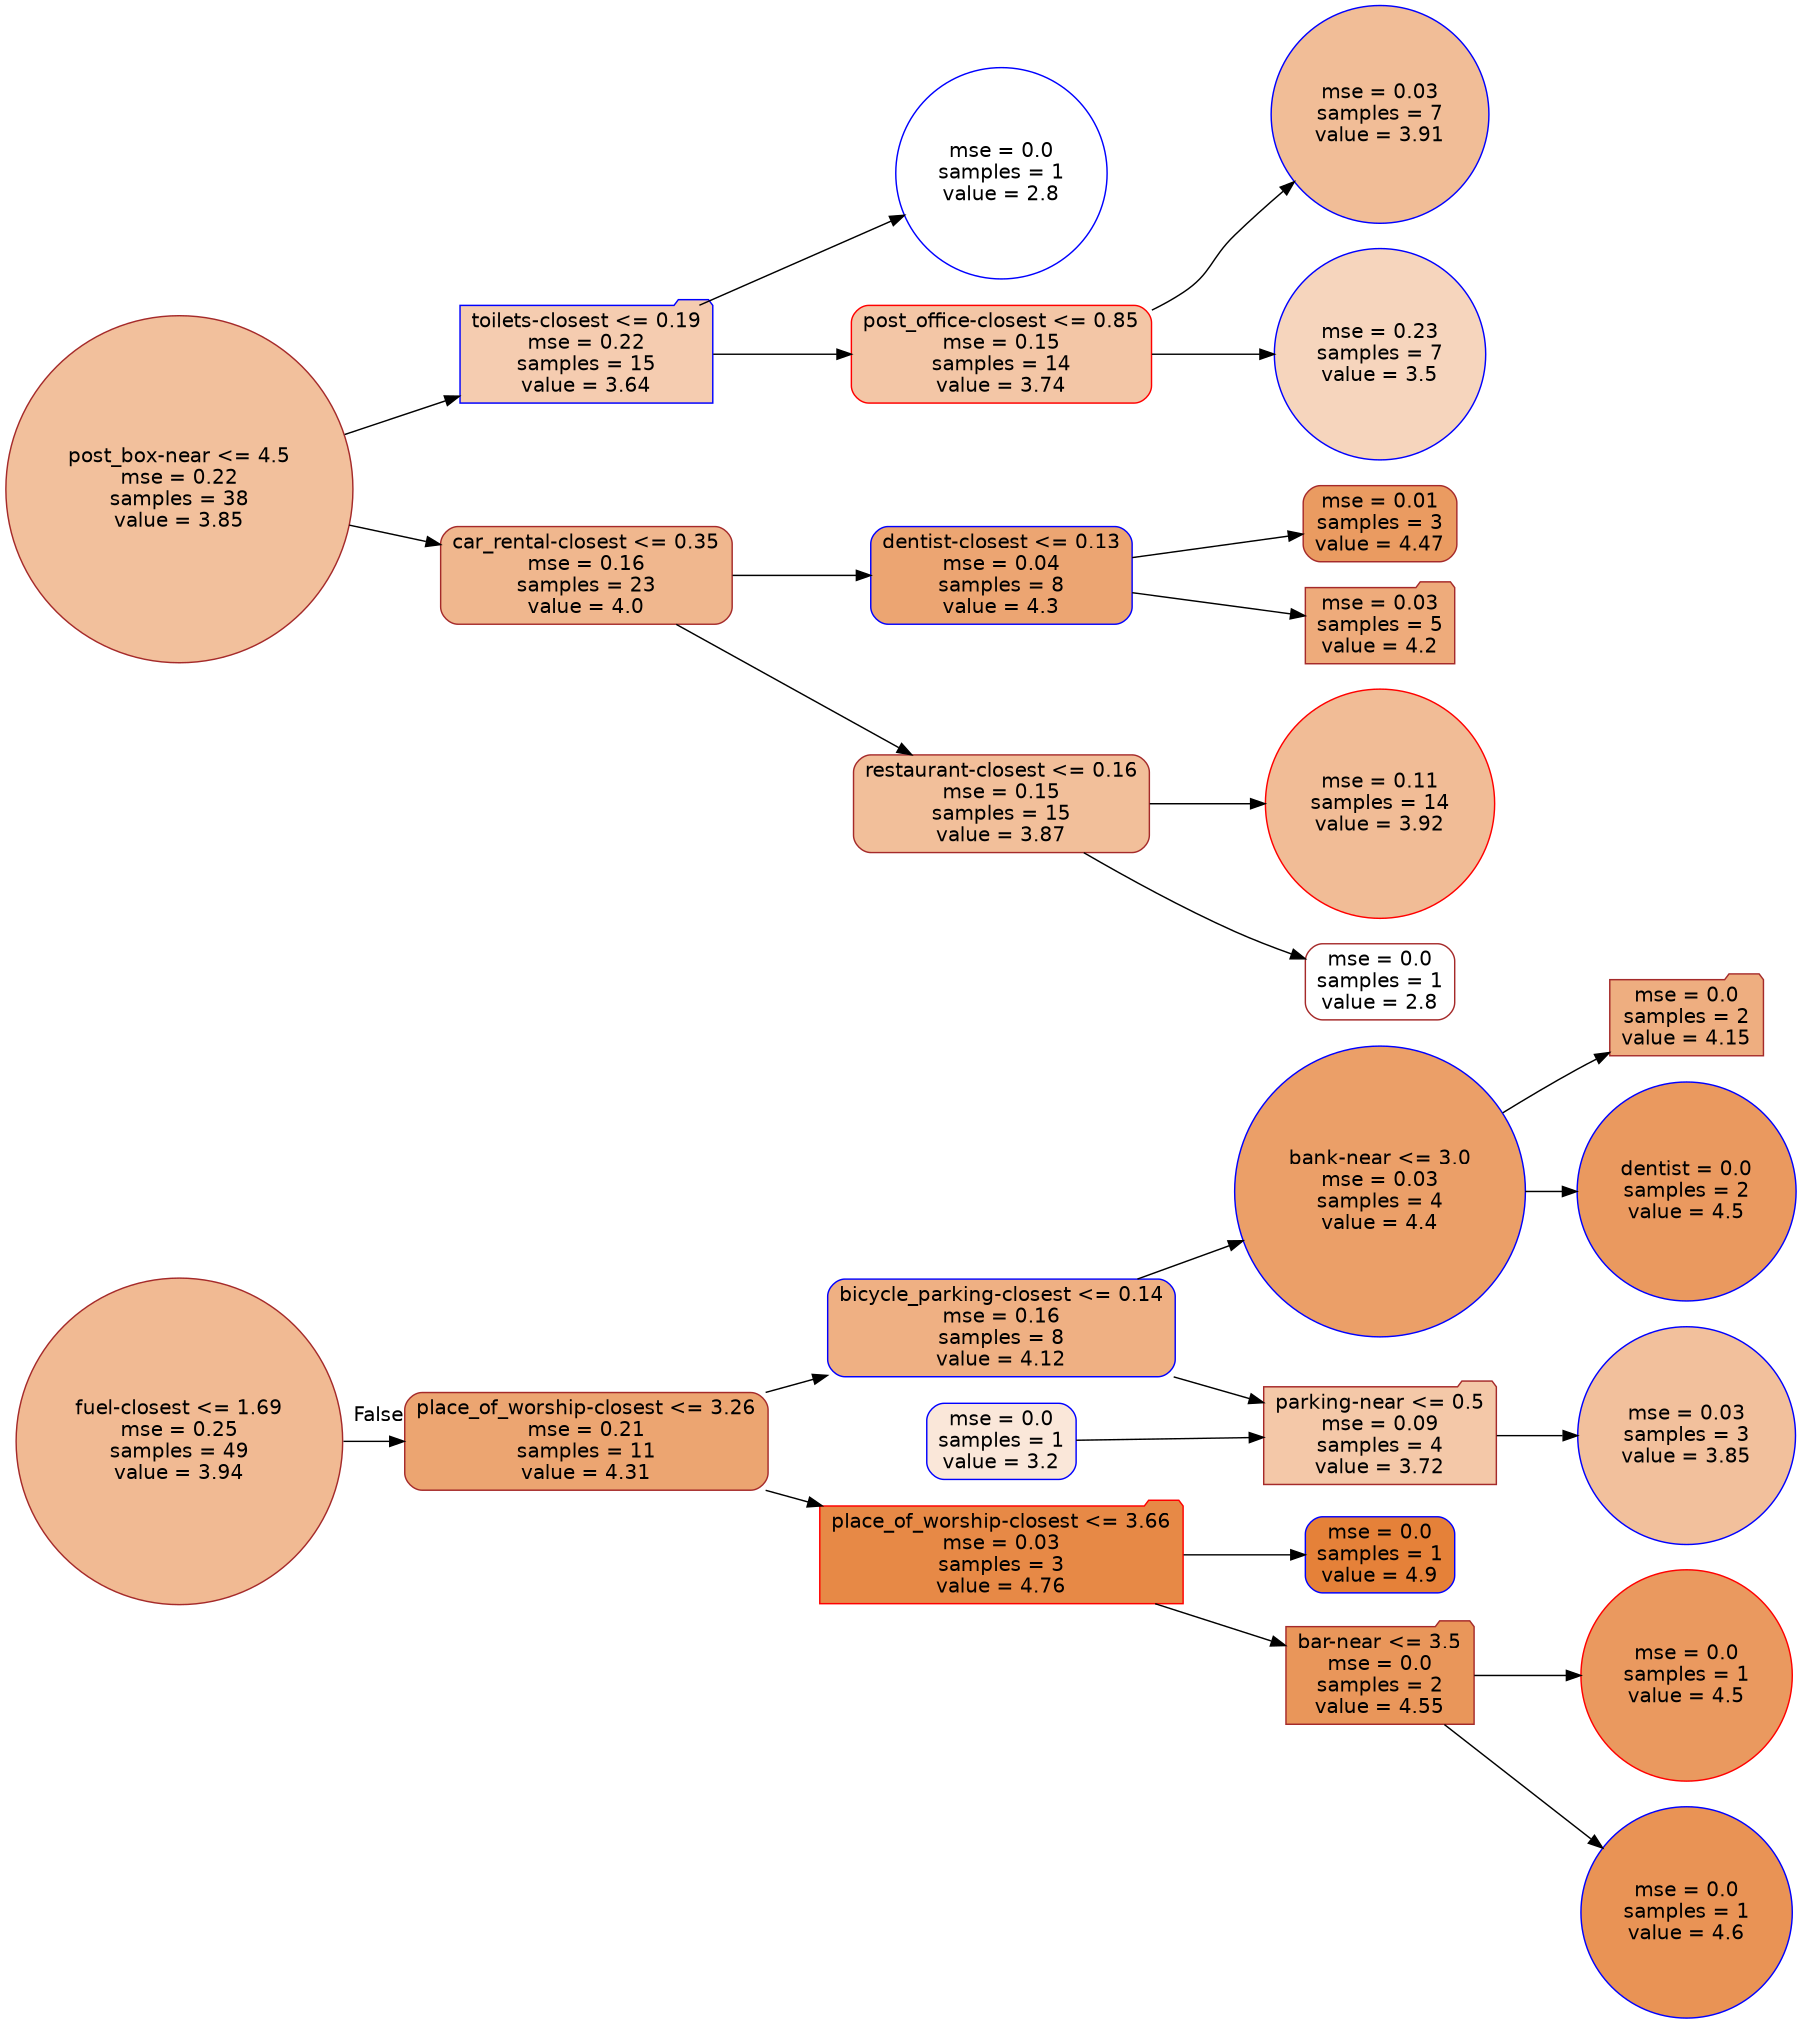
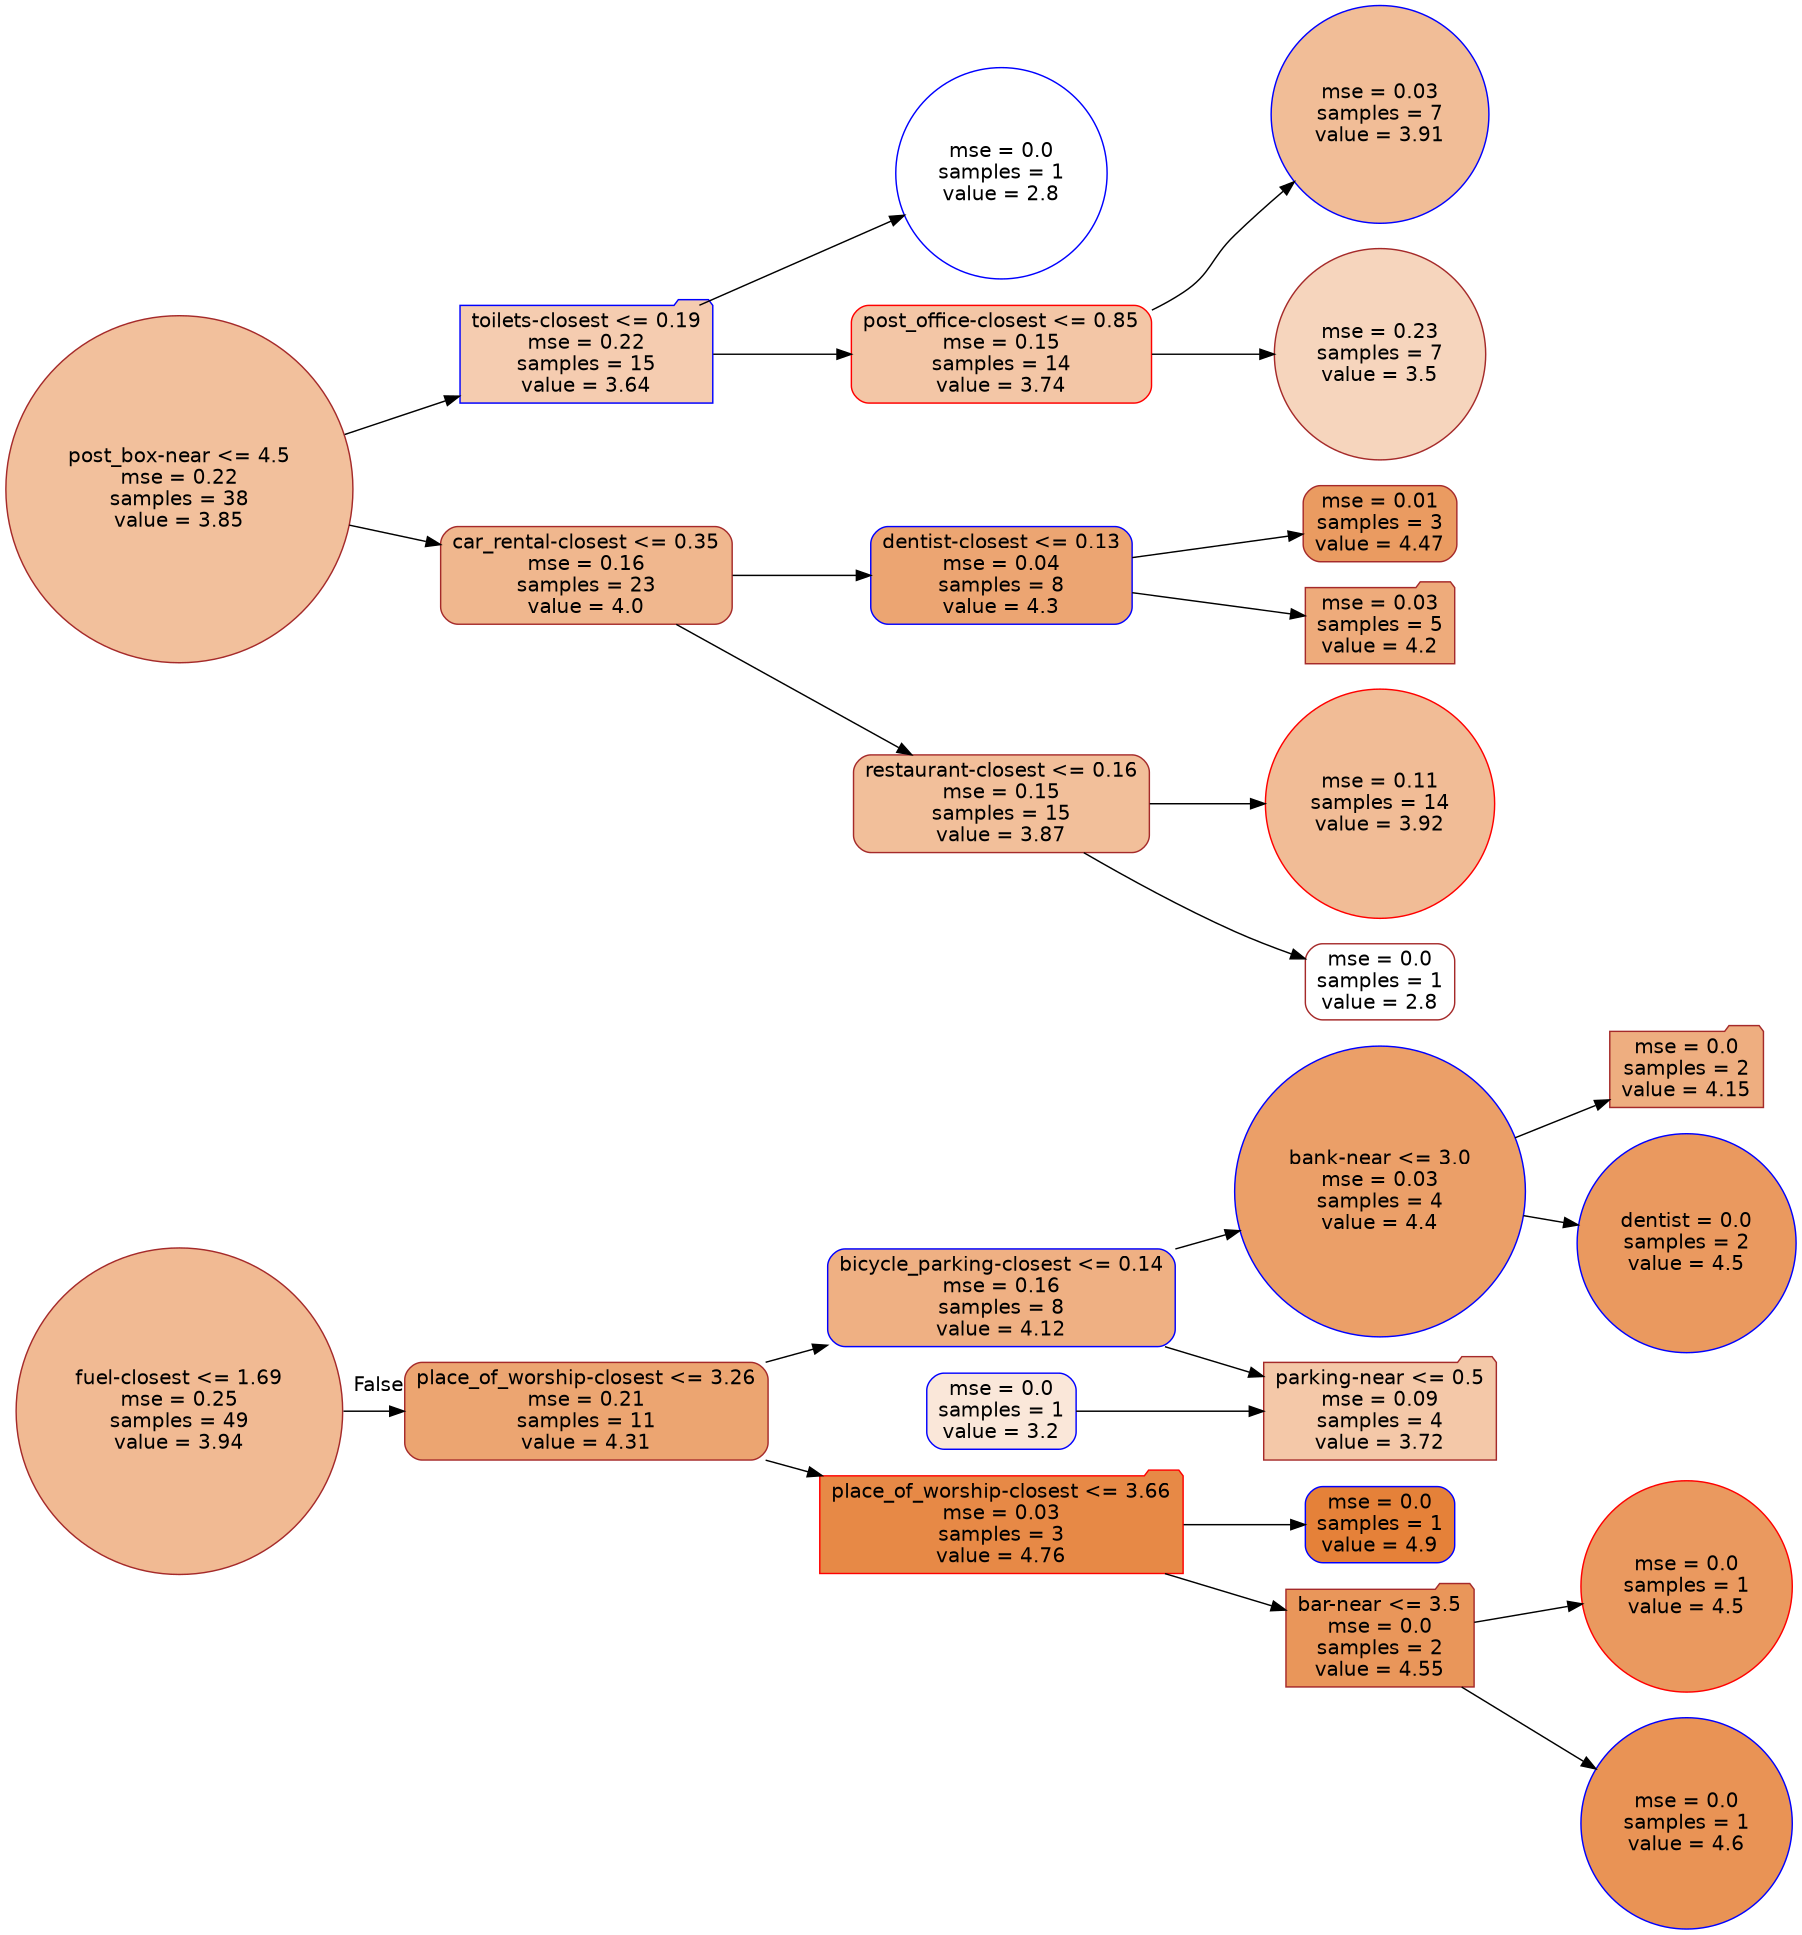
(1380, 354) -> (1380, 354)
(1687, 1436) -> none
